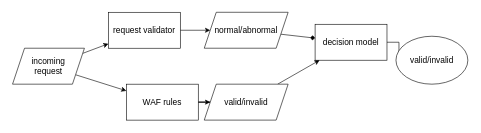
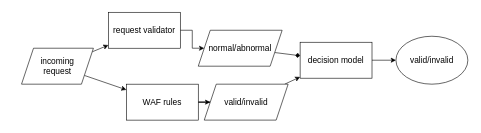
(246, 30) -> (240, 48)
(351, 42) -> (336, 60)
(48, 66) -> (57, 66)
